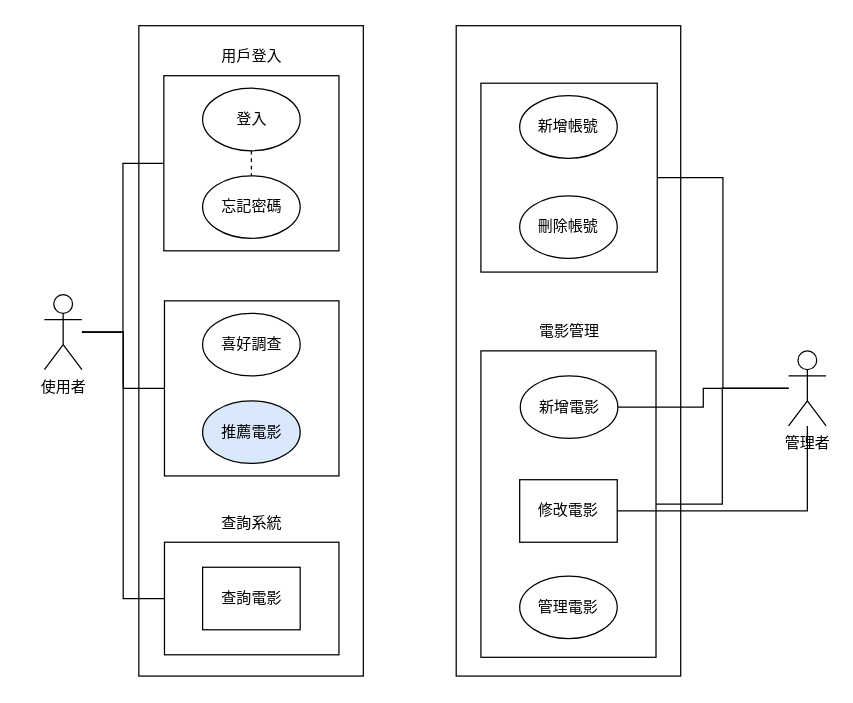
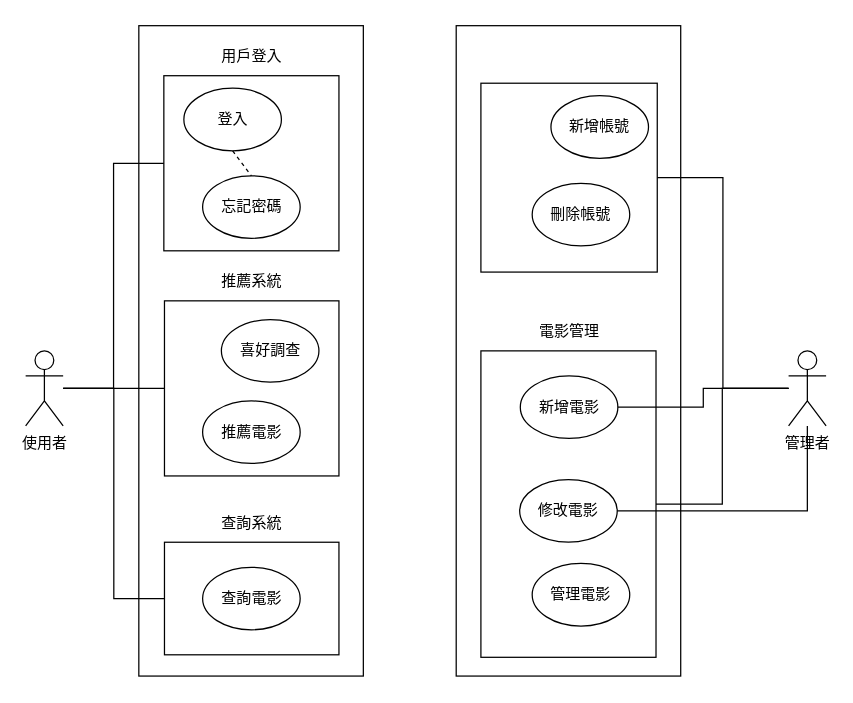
(251, 119) -> (233, 119)
(568, 127) -> (599, 127)
(568, 227) -> (581, 214)
none -> (251, 282)
(63, 332) -> (44, 388)
(251, 344) -> (270, 351)
(251, 432) -> (251, 432)
(568, 511) -> (568, 511)
(251, 598) -> (251, 598)
(568, 607) -> (581, 594)
